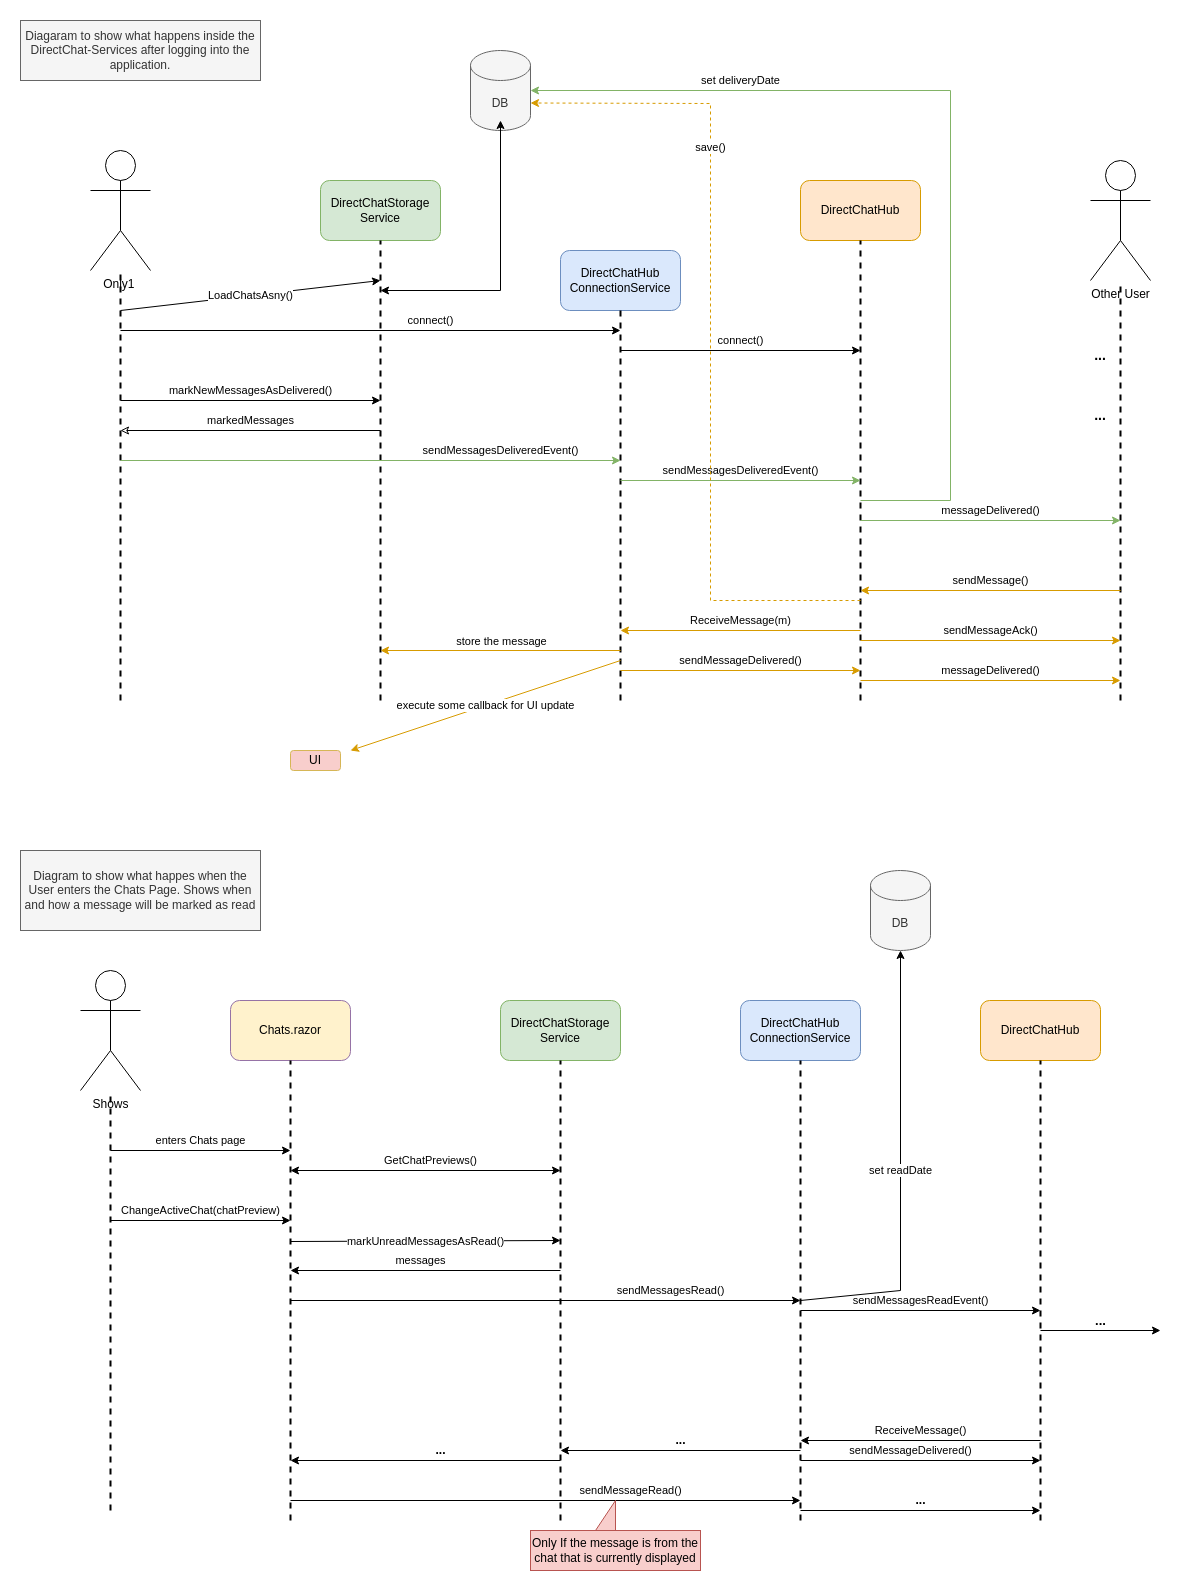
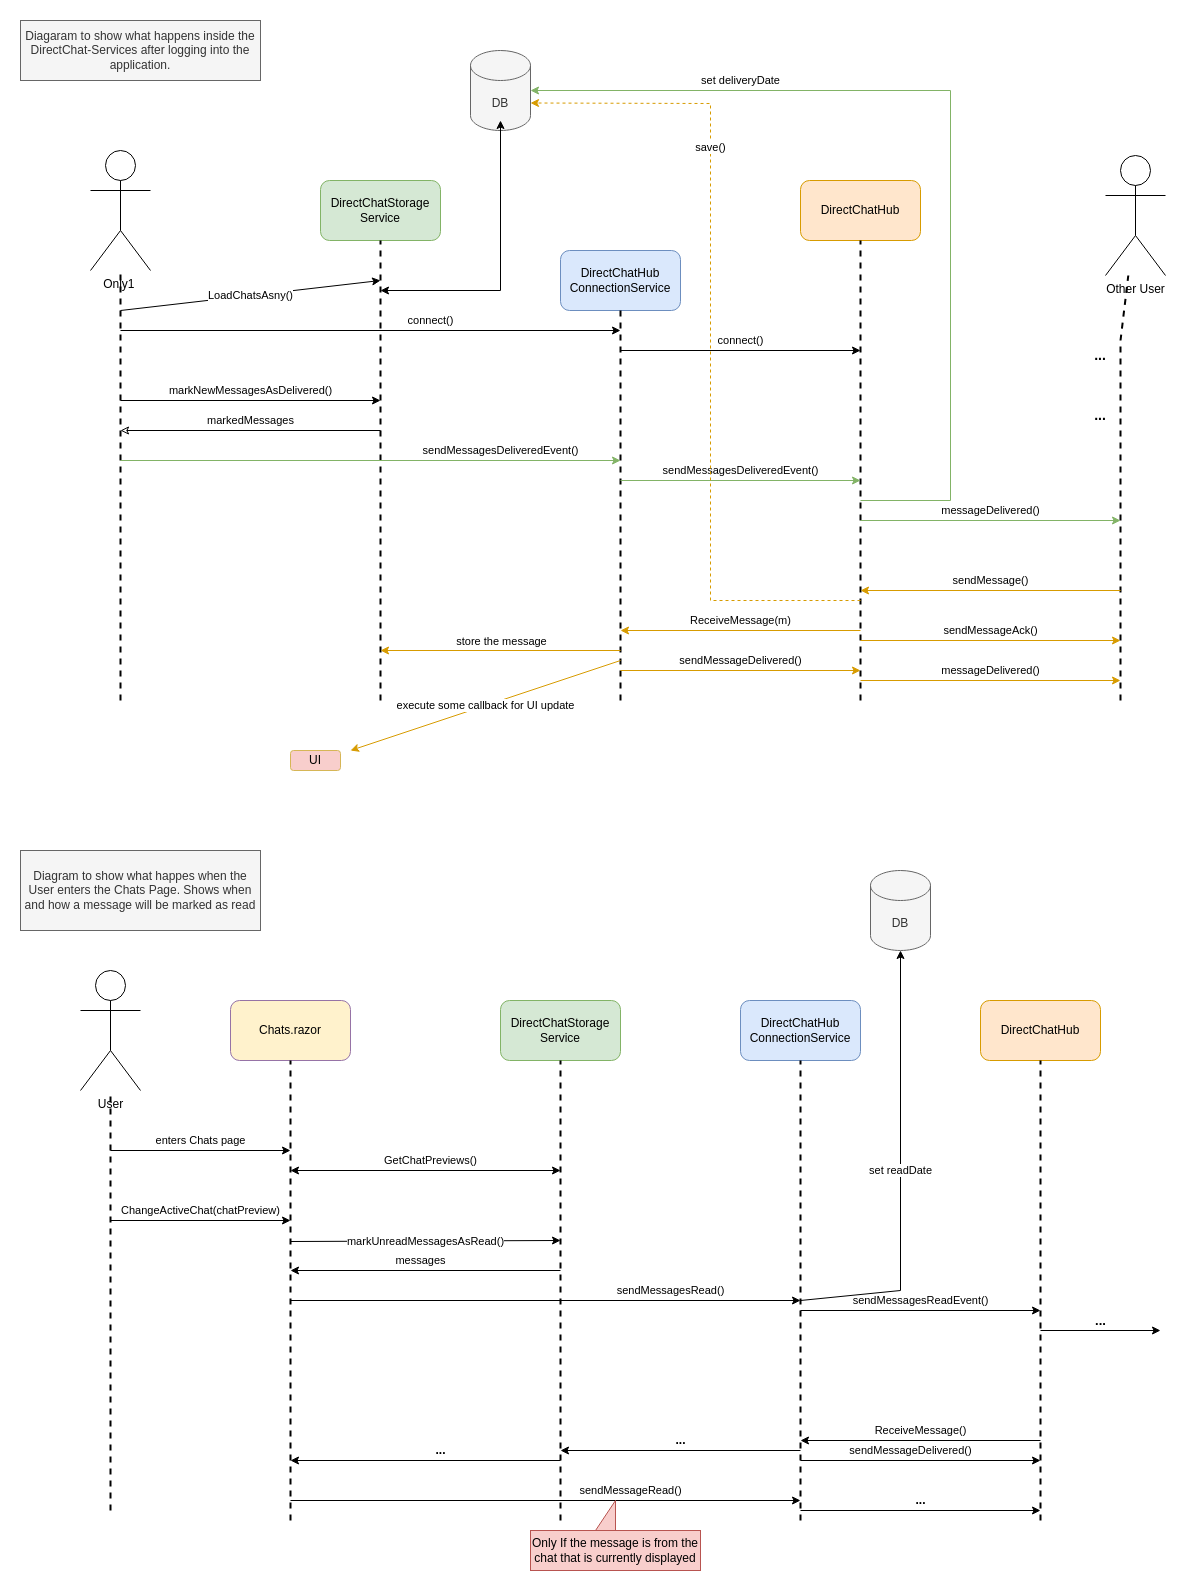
(1121, 221) -> (1136, 216)
(111, 1105) -> (111, 1105)
